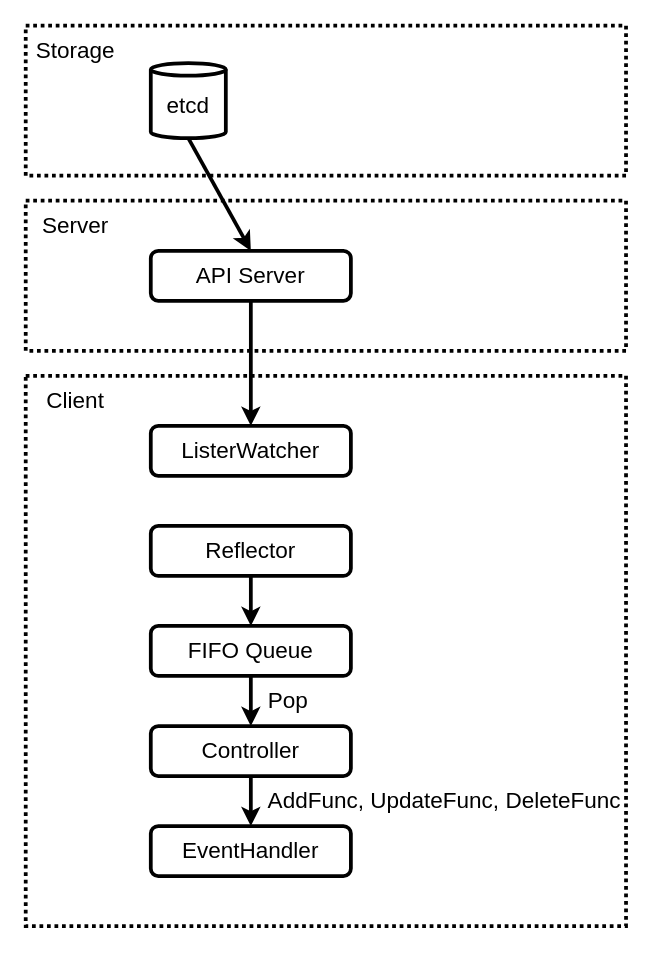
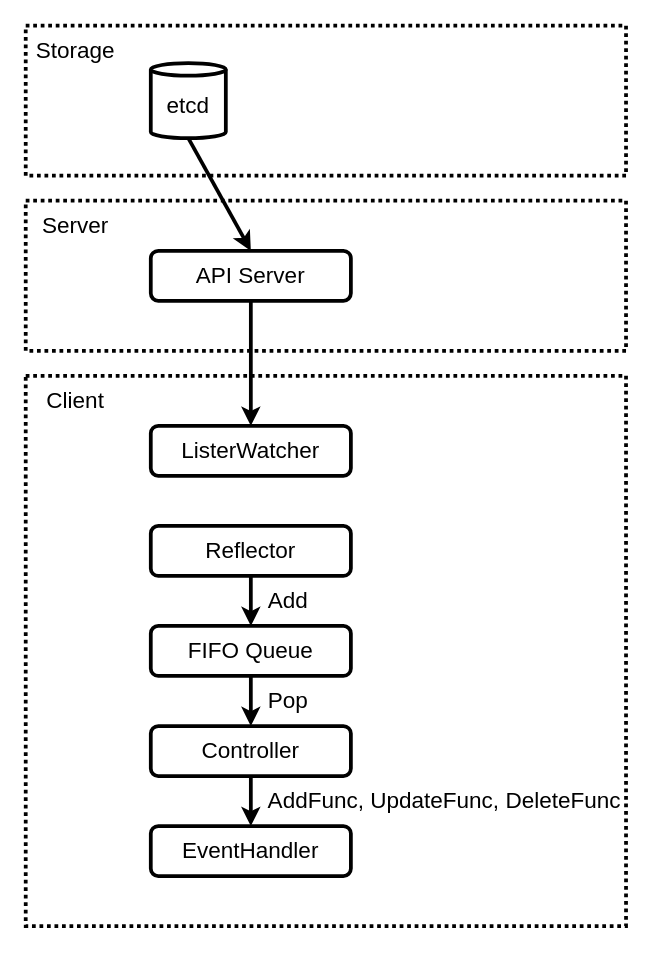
none -> (288, 601)
